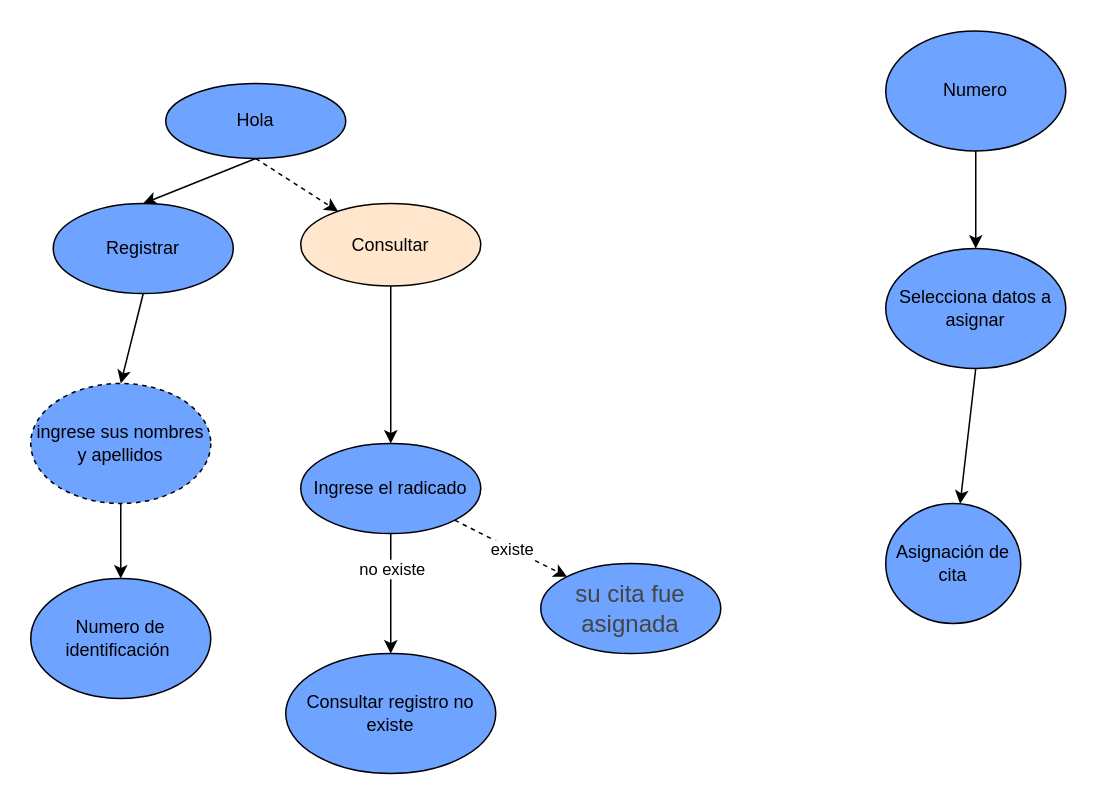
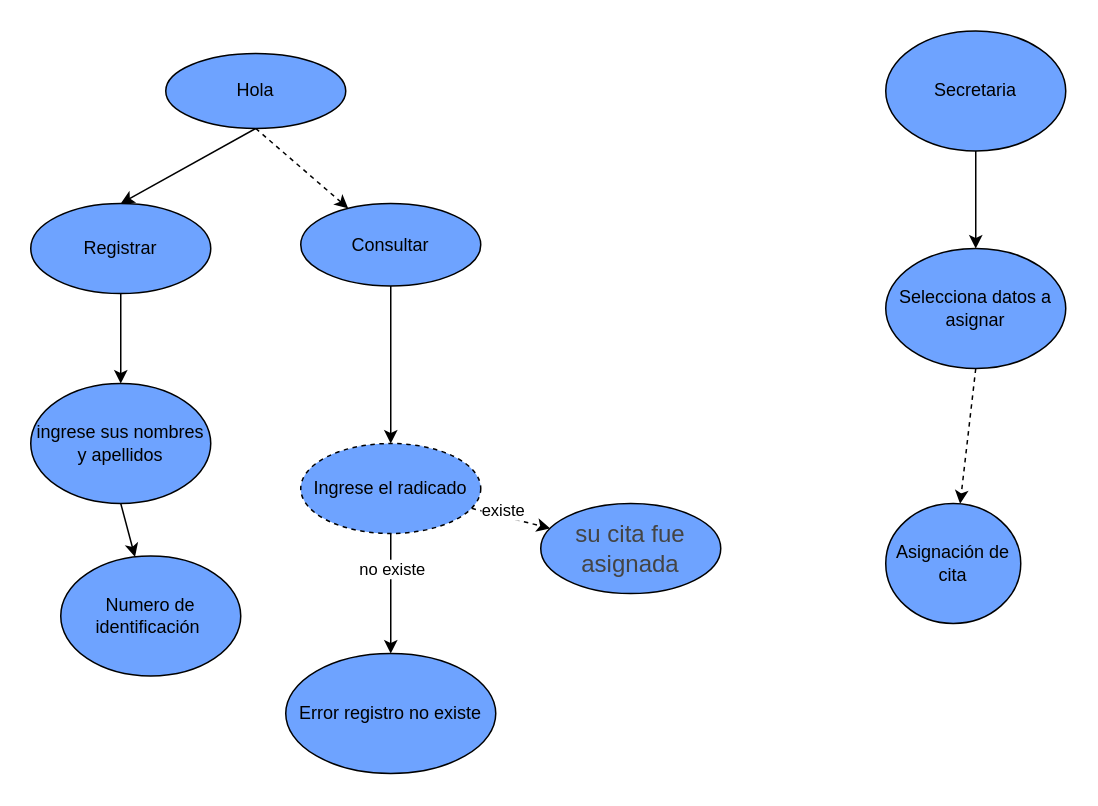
(976, 91) -> (976, 91)
(256, 121) -> (256, 91)
(391, 245) -> (391, 245)
(143, 248) -> (121, 248)
(968, 432) -> (968, 432)
(121, 443) -> (121, 443)
(391, 488) -> (391, 488)
(631, 608) -> (631, 548)
(121, 638) -> (151, 616)
(391, 713) -> (391, 713)
